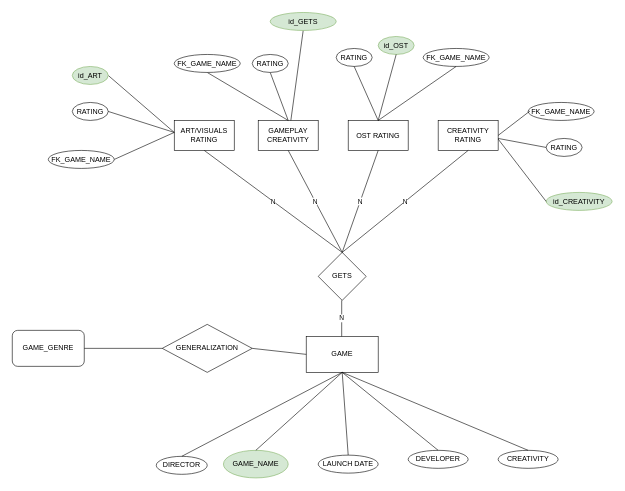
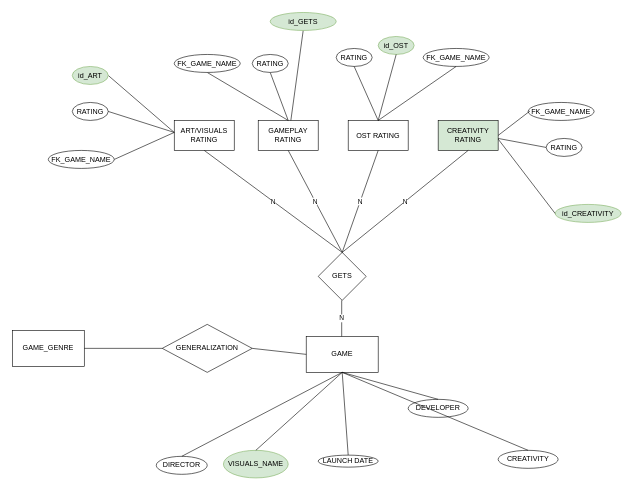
(288, 135) -> (288, 135)
(468, 135) -> (468, 135)
(579, 201) -> (588, 213)
(48, 348) -> (48, 348)
(438, 459) -> (438, 408)
(256, 464) -> (256, 464)
(348, 464) -> (348, 461)
